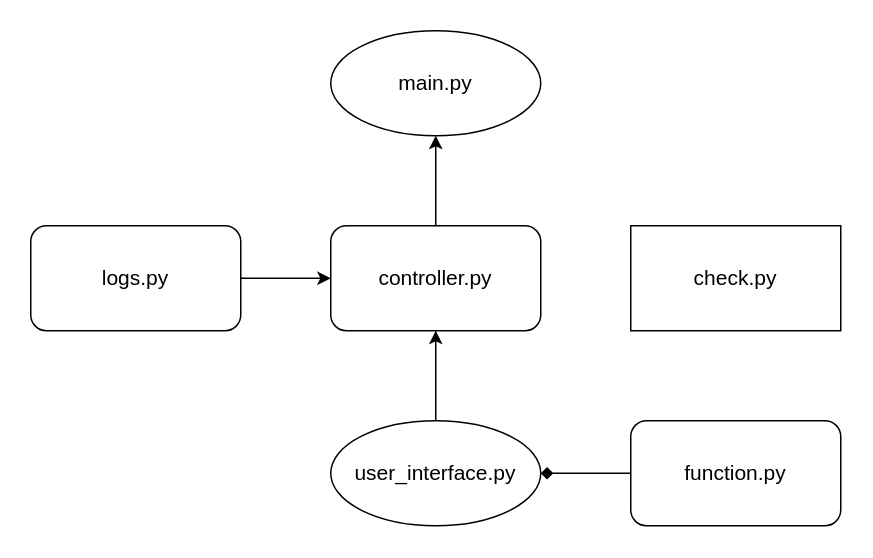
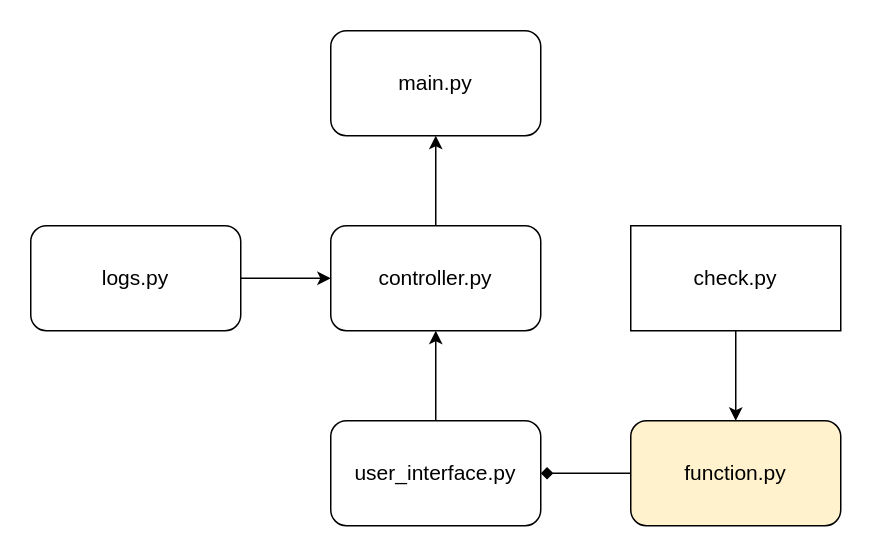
(436, 83) -> (436, 83)
none -> (736, 371)
(436, 473) -> (436, 473)
(736, 473) -> (736, 473)
